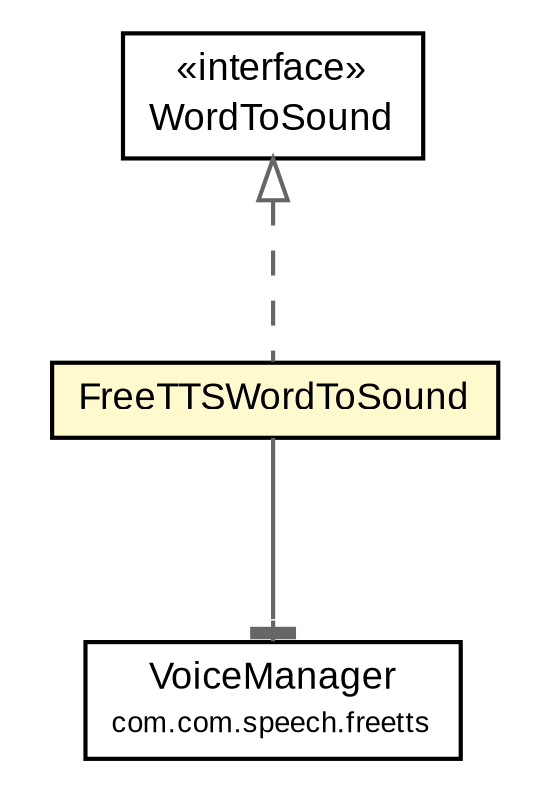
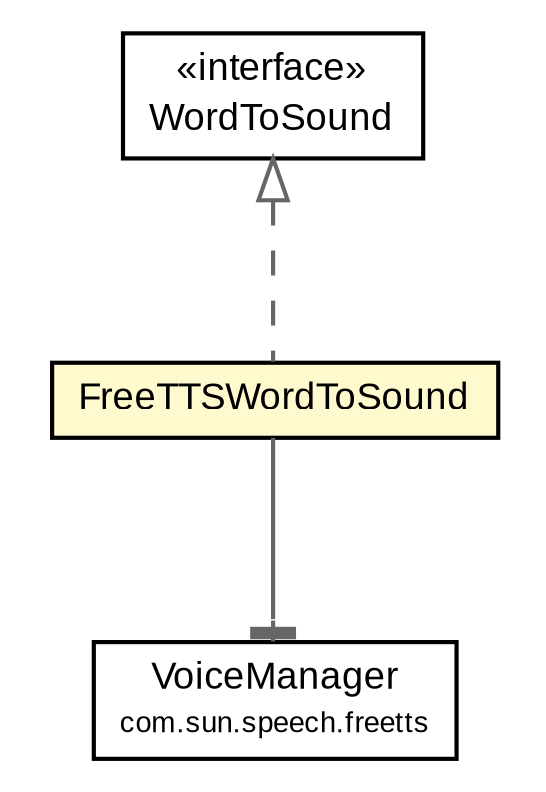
(273, 723) -> (275, 723)
